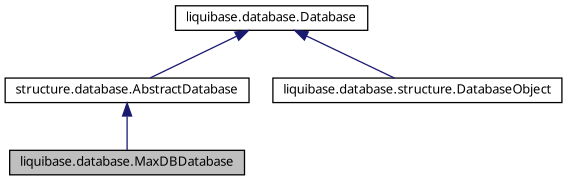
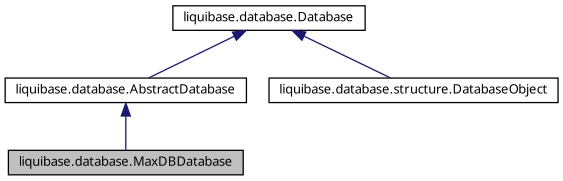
(127, 90) -> (126, 90)
